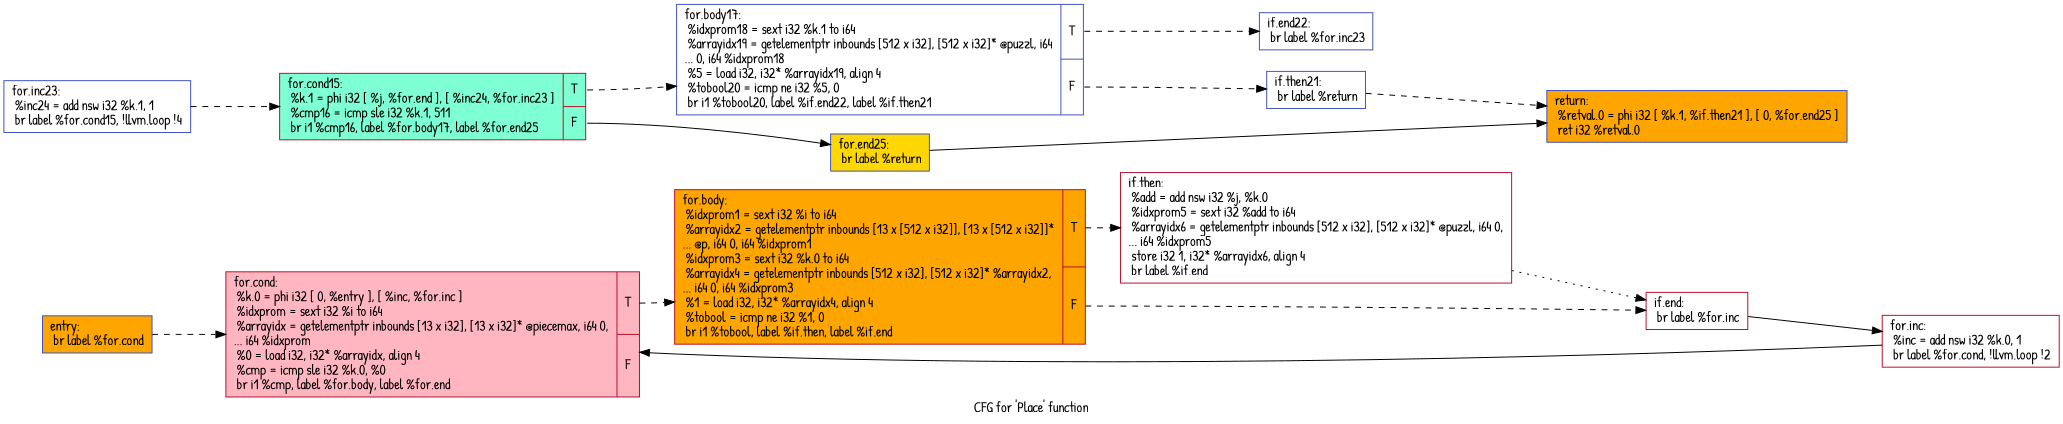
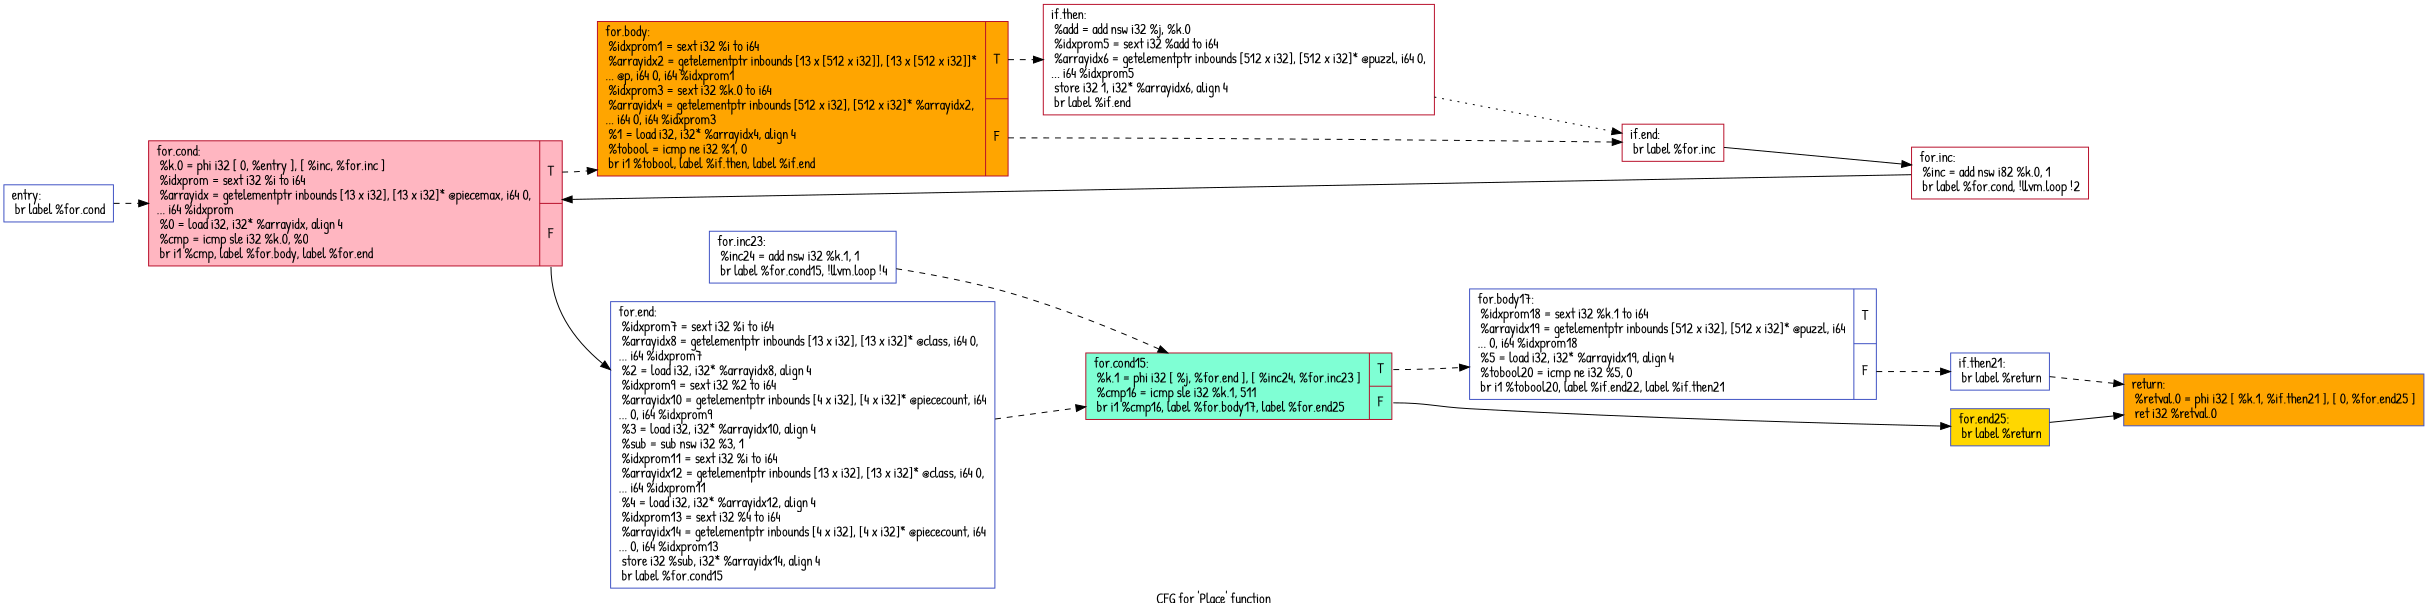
(1316, 31) -> none
(97, 334) -> (59, 203)
(1956, 341) -> (1985, 173)
none -> (803, 445)
